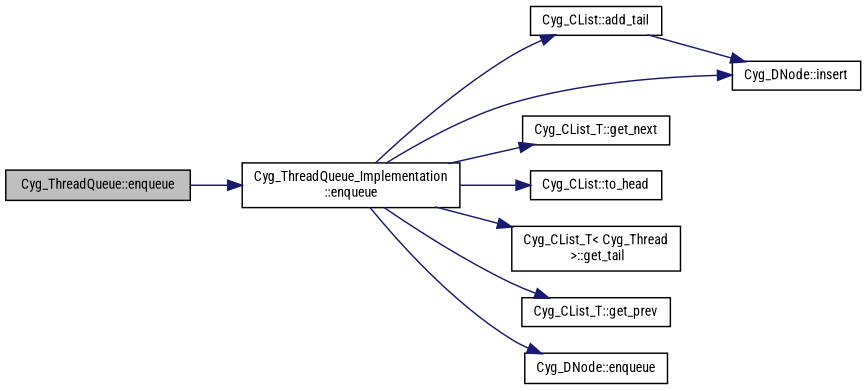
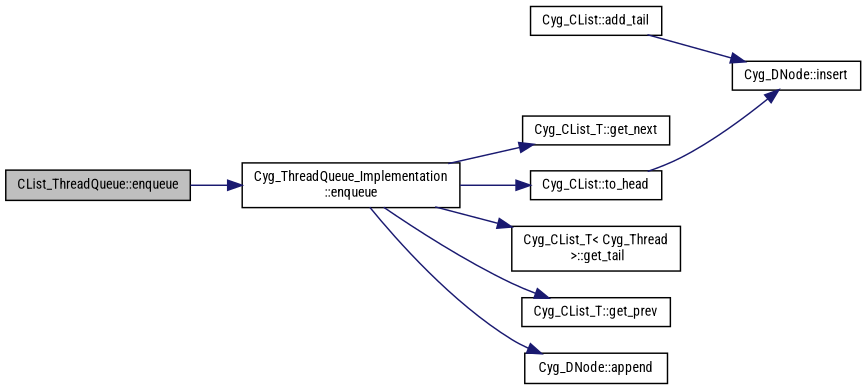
(545, 95) -> (711, 140)
(454, 96) -> none
(98, 185) -> (98, 185)
(596, 368) -> (596, 368)
